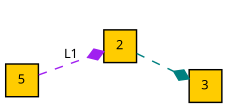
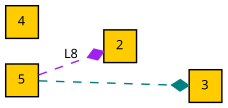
none -> (22, 22)
(71, 55) -> (71, 55)
(155, 62) -> (105, 83)
